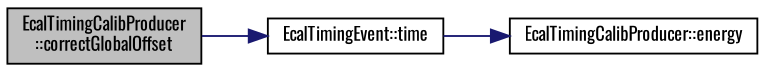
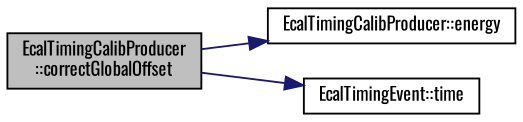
(467, 36) -> (225, 46)
